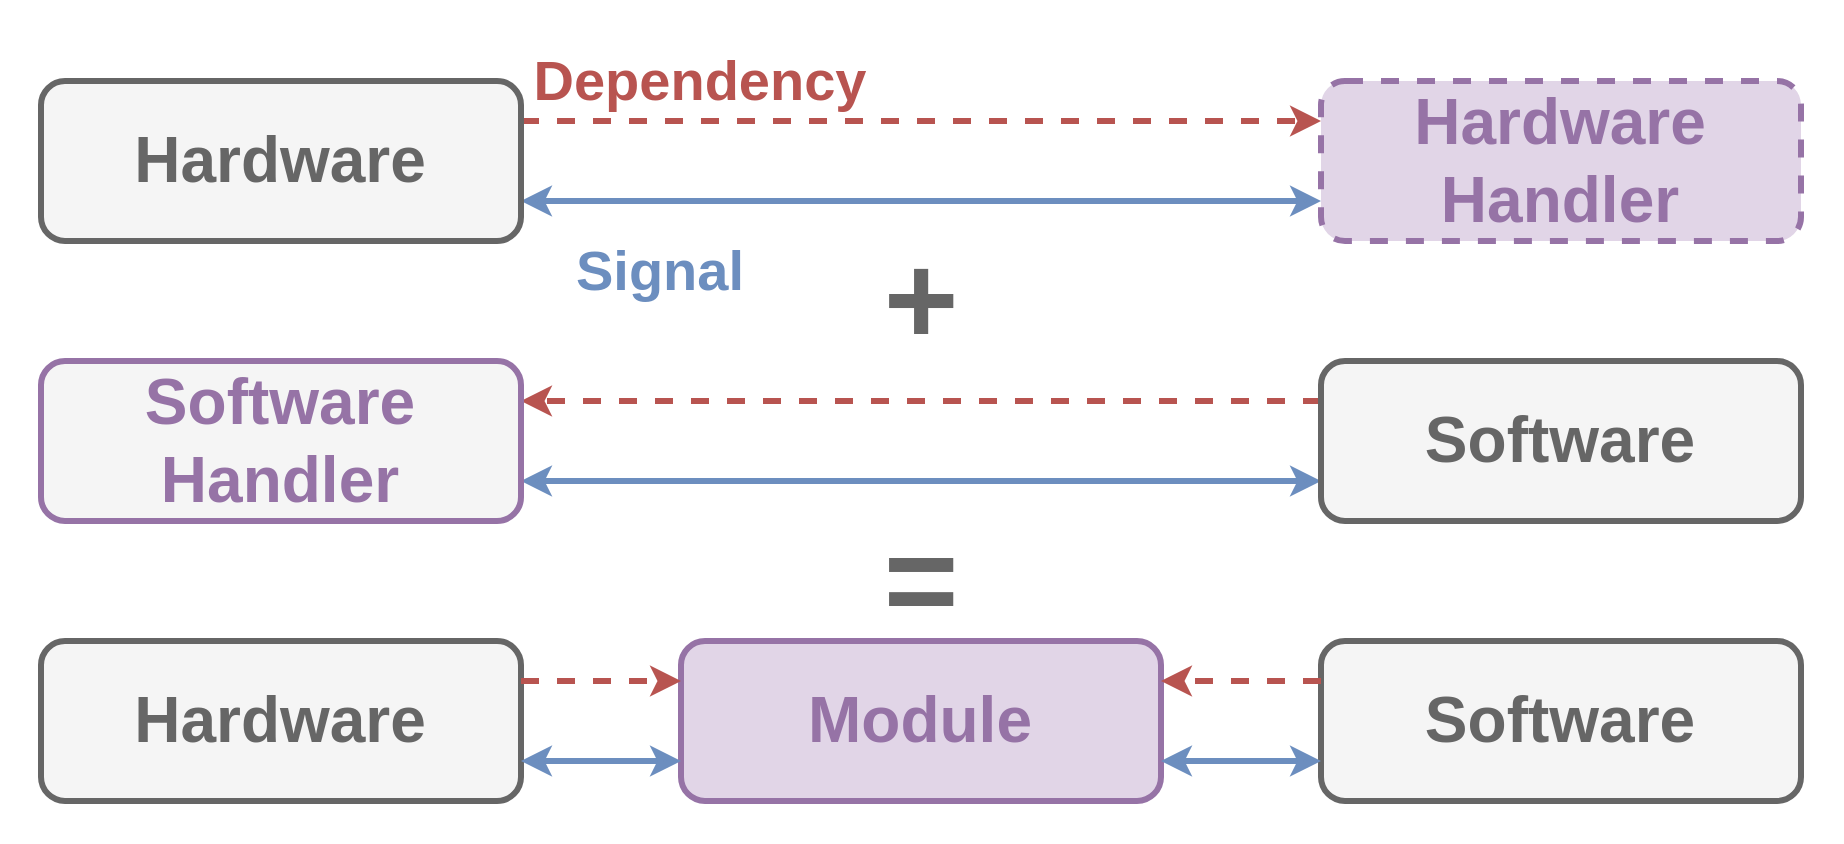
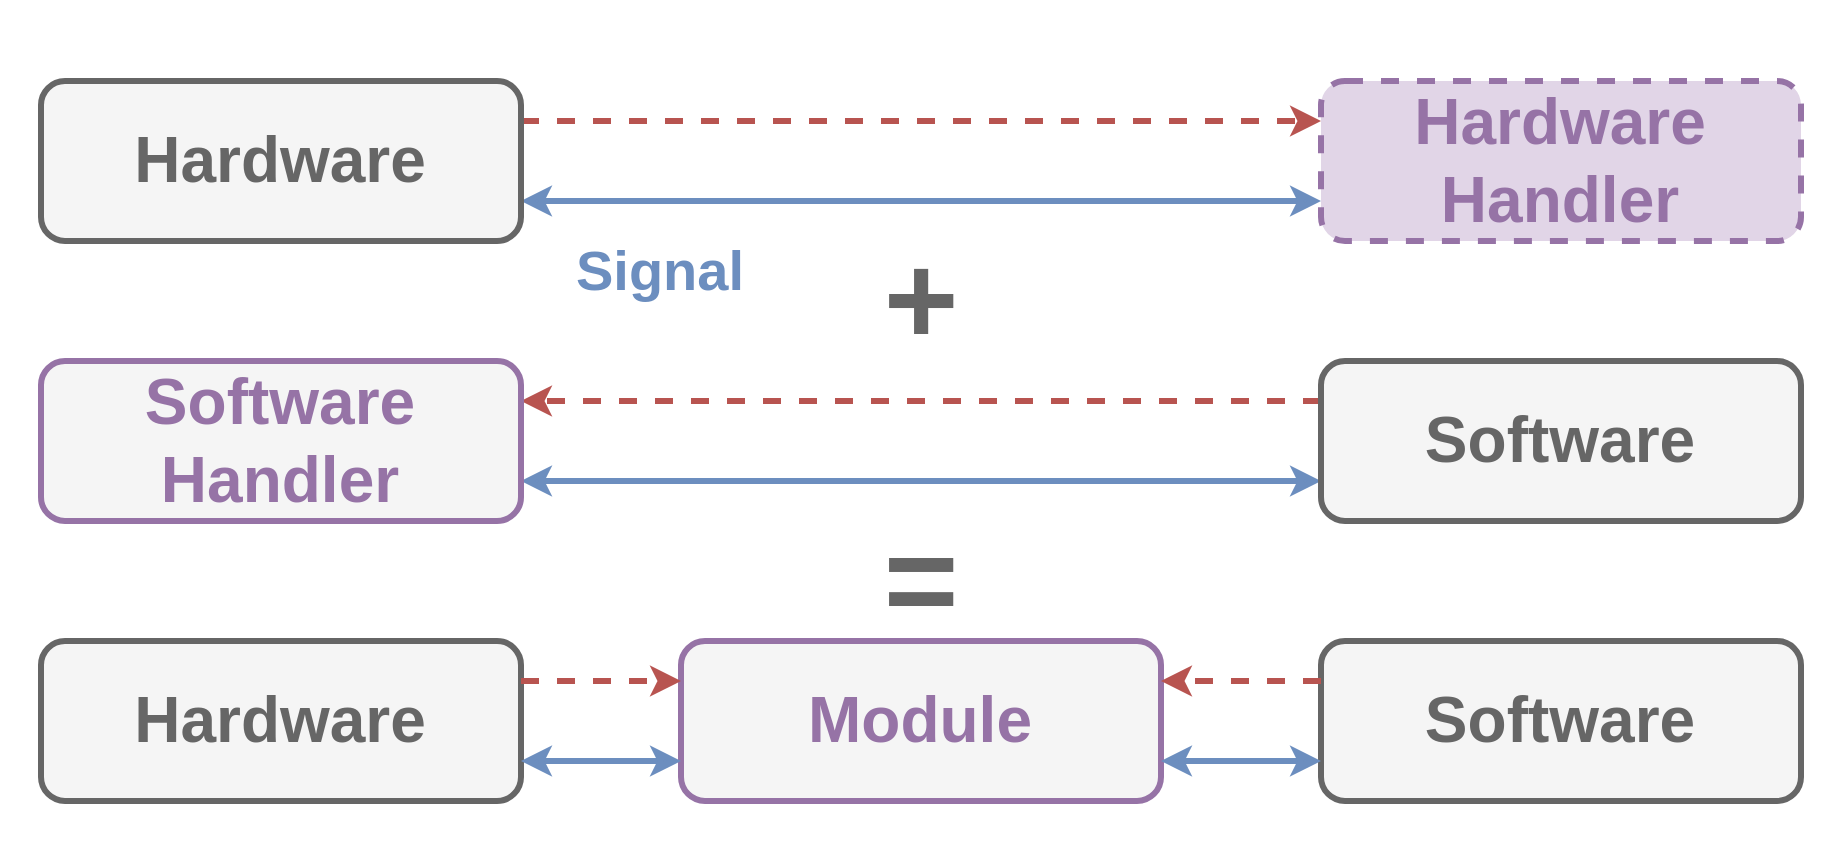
(701, 81) -> none
(921, 721) -> (921, 721)
